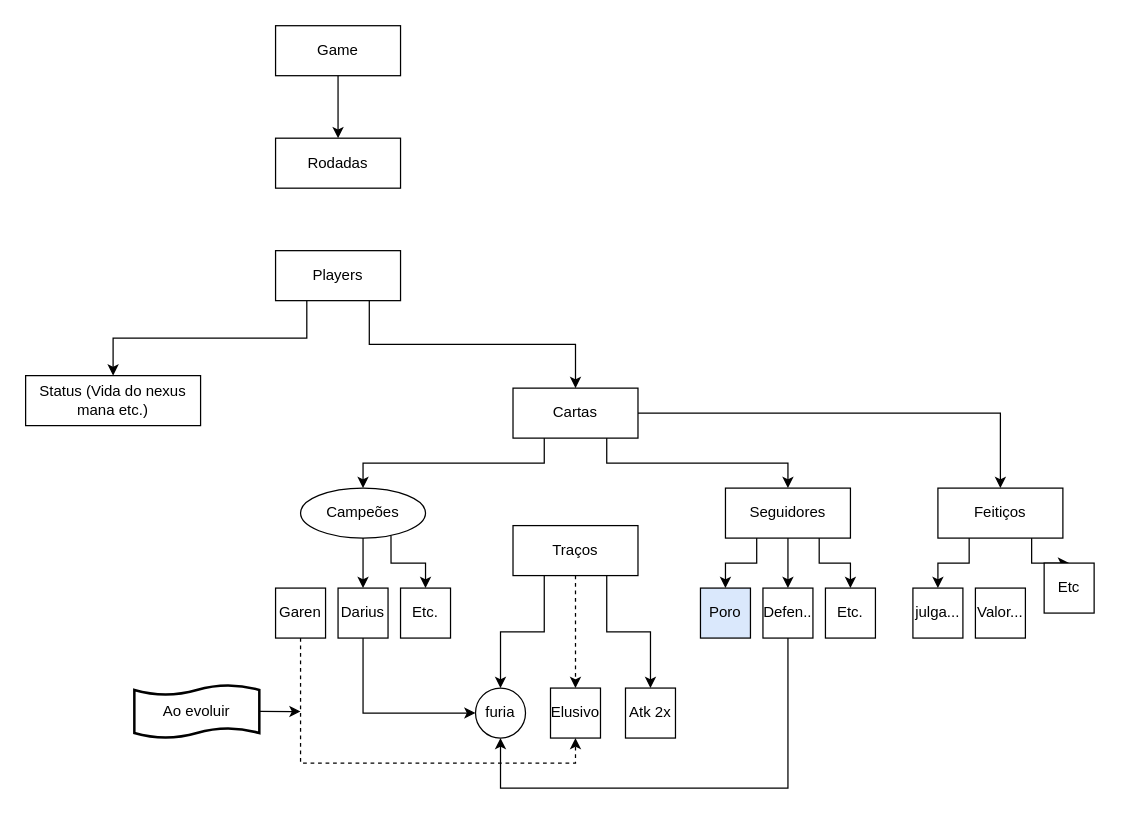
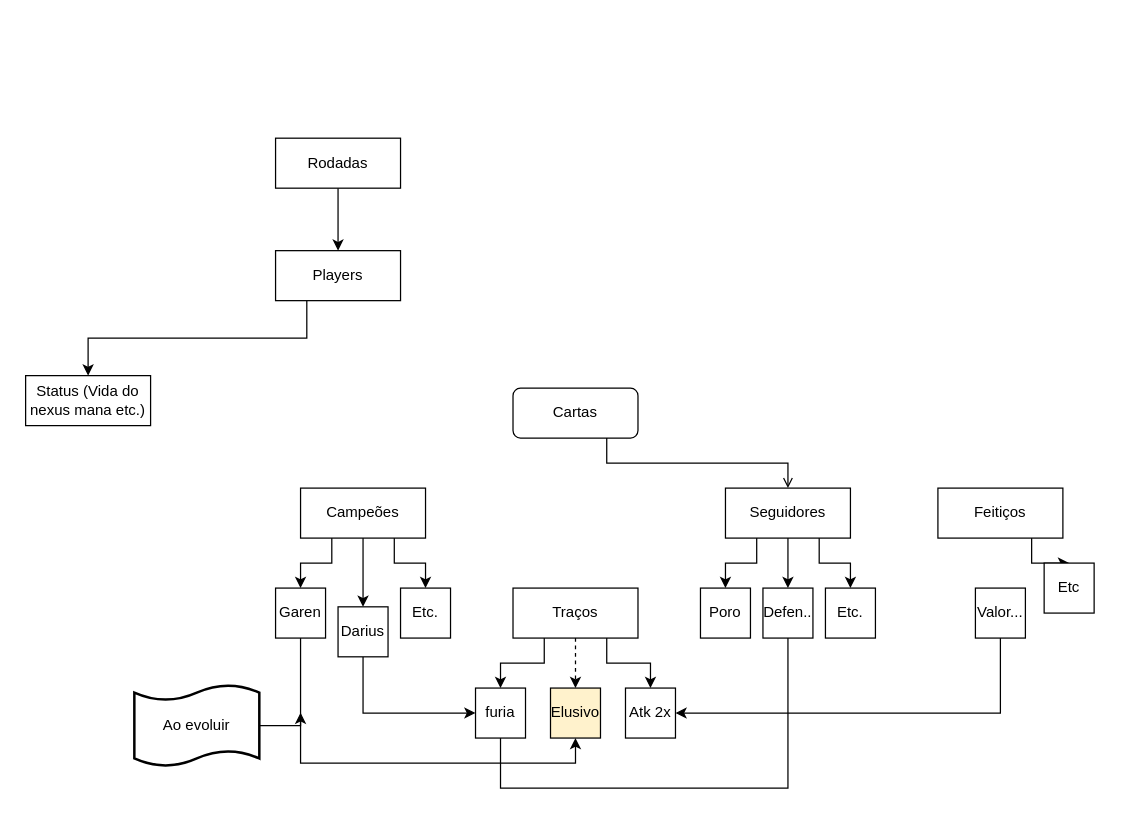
(338, 51) -> none
(338, 103) -> none
none -> (338, 215)
(468, 344) -> none
(113, 401) -> (88, 401)
(576, 413) -> (576, 413)
(852, 413) -> none
(458, 463) -> none
(788, 478) -> (788, 479)
(363, 513) -> (363, 513)
(576, 551) -> (576, 613)
none -> (321, 563)
(958, 563) -> none
(363, 613) -> (363, 632)
(726, 613) -> (726, 613)
(938, 613) -> none
(197, 712) -> (197, 726)
(501, 713) -> (501, 713)
(576, 713) -> (576, 713)
none -> (880, 713)
(501, 748) -> (501, 744)
(384, 763) -> (384, 763)
